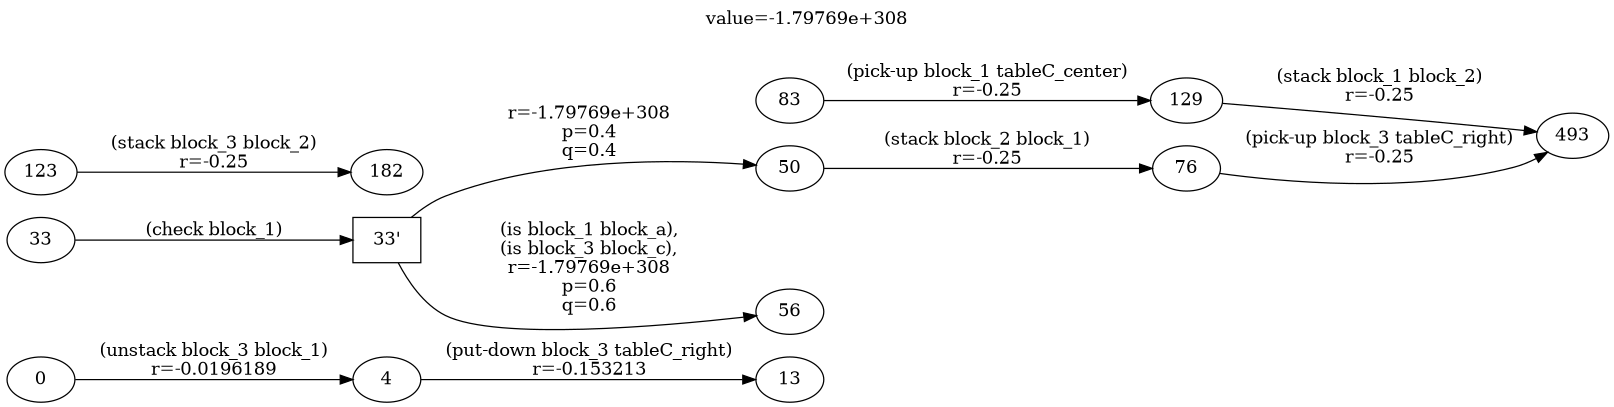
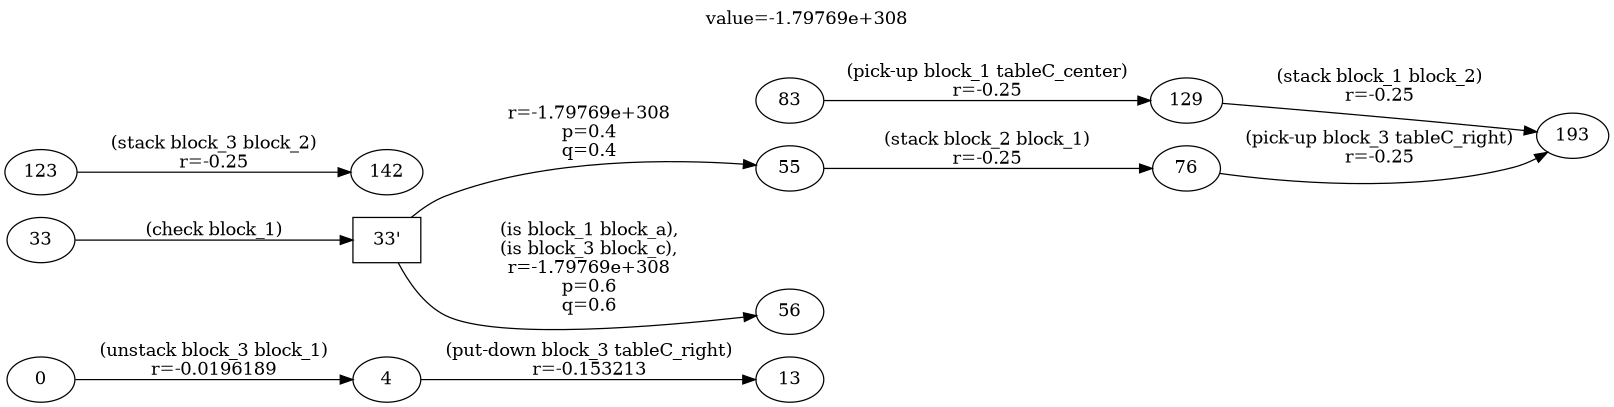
(1573, 136) -> (1573, 136)
(790, 168) -> (790, 168)
(387, 172) -> (387, 172)
